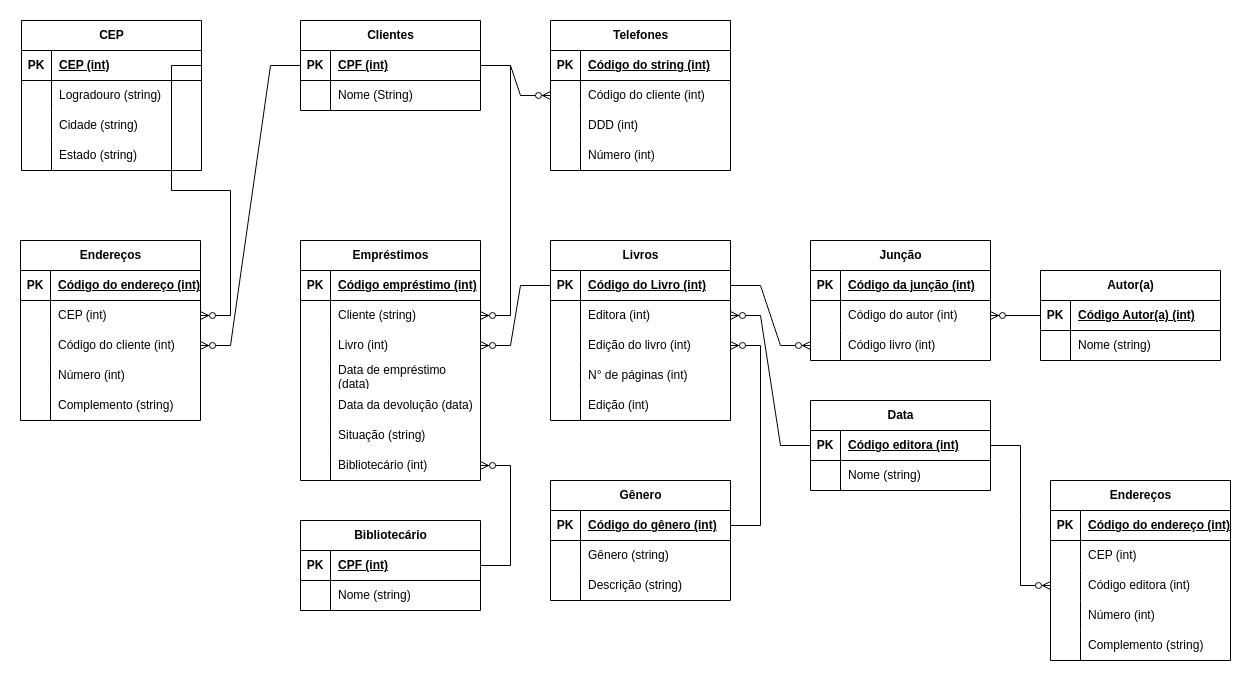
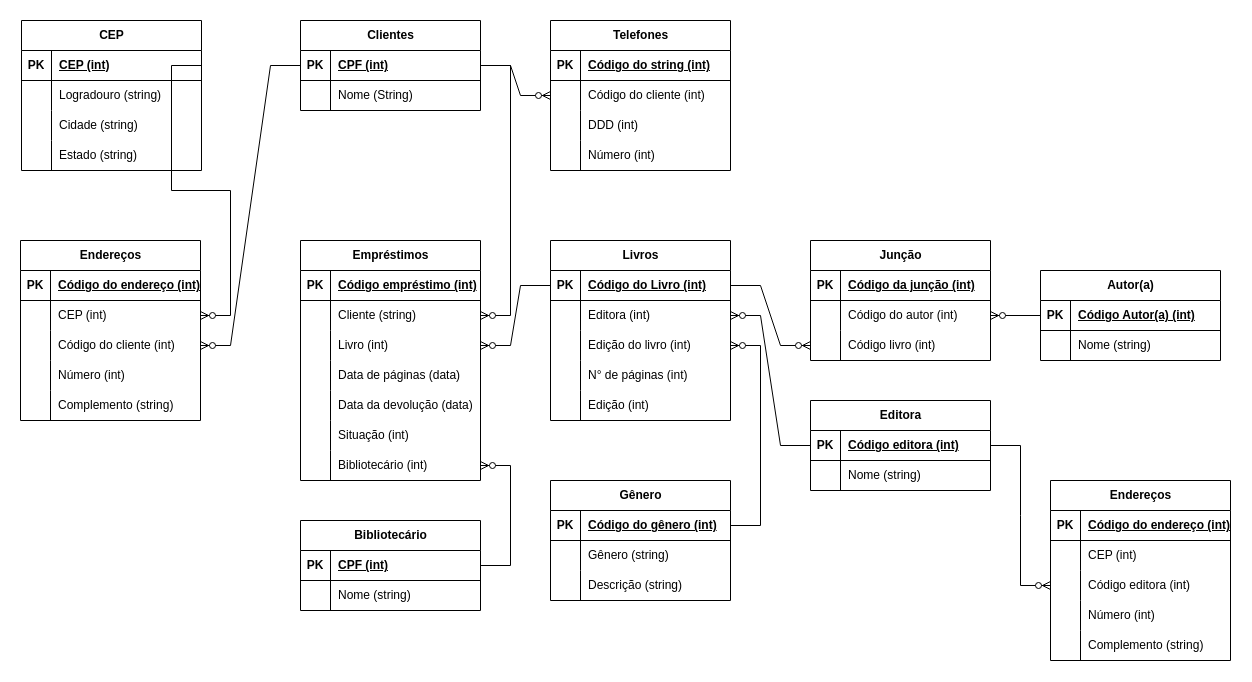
(410, 376) -> (406, 376)
(901, 416) -> (901, 416)
(391, 436) -> (381, 436)
